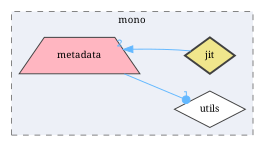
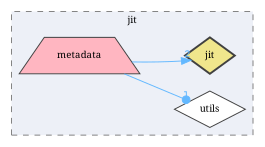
(132, 21) -> (132, 21)
(162, 49) -> (157, 62)
